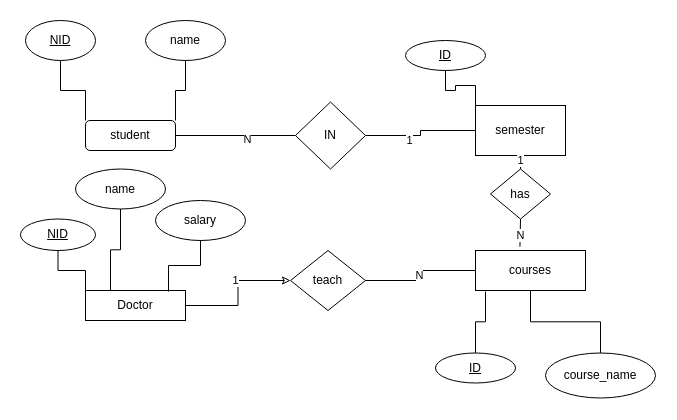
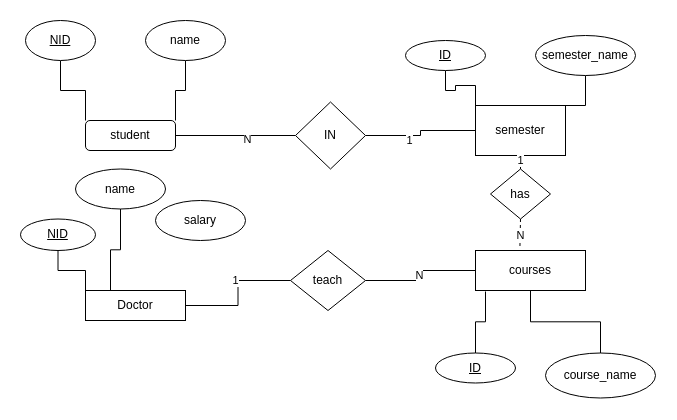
none -> (586, 56)
none -> (586, 101)
(520, 225) -> (520, 225)
(185, 266) -> none
(282, 281) -> (285, 281)
